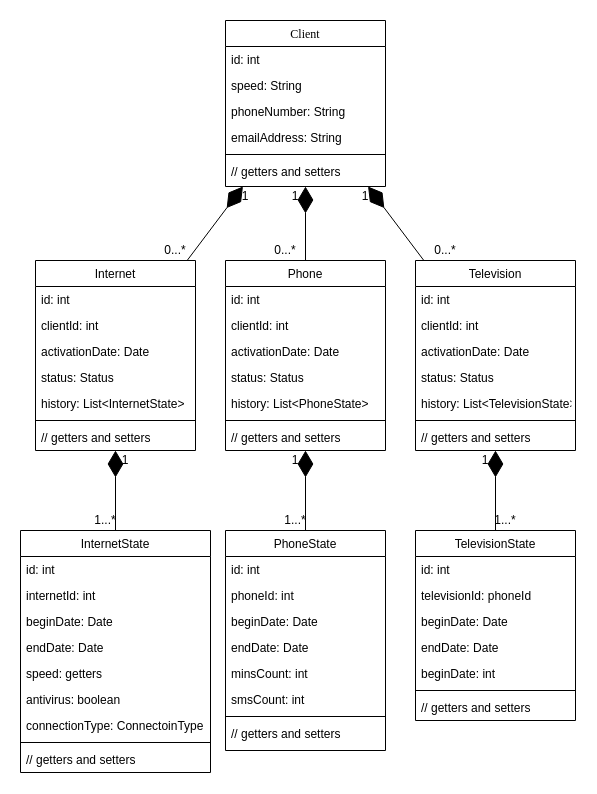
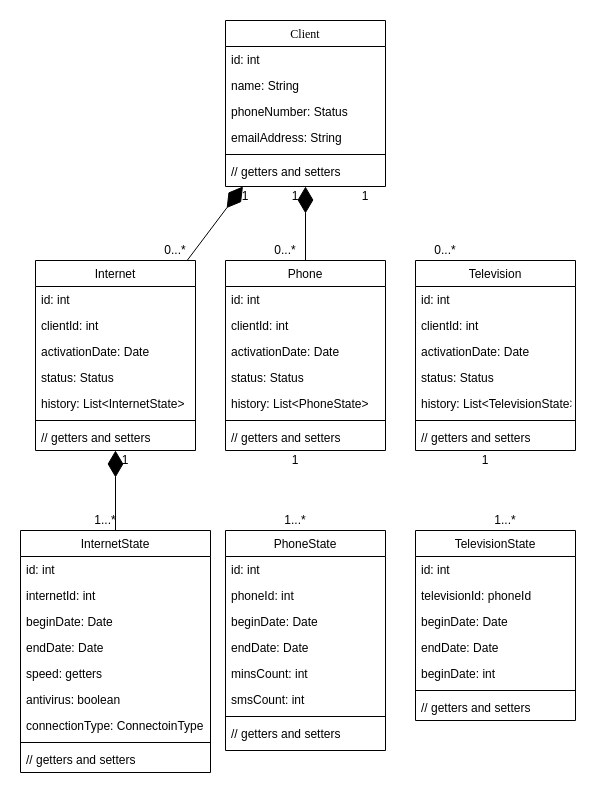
(270, 86) -> (267, 86)
(290, 112) -> (292, 112)
(404, 234) -> none
(306, 503) -> none
(496, 503) -> none
